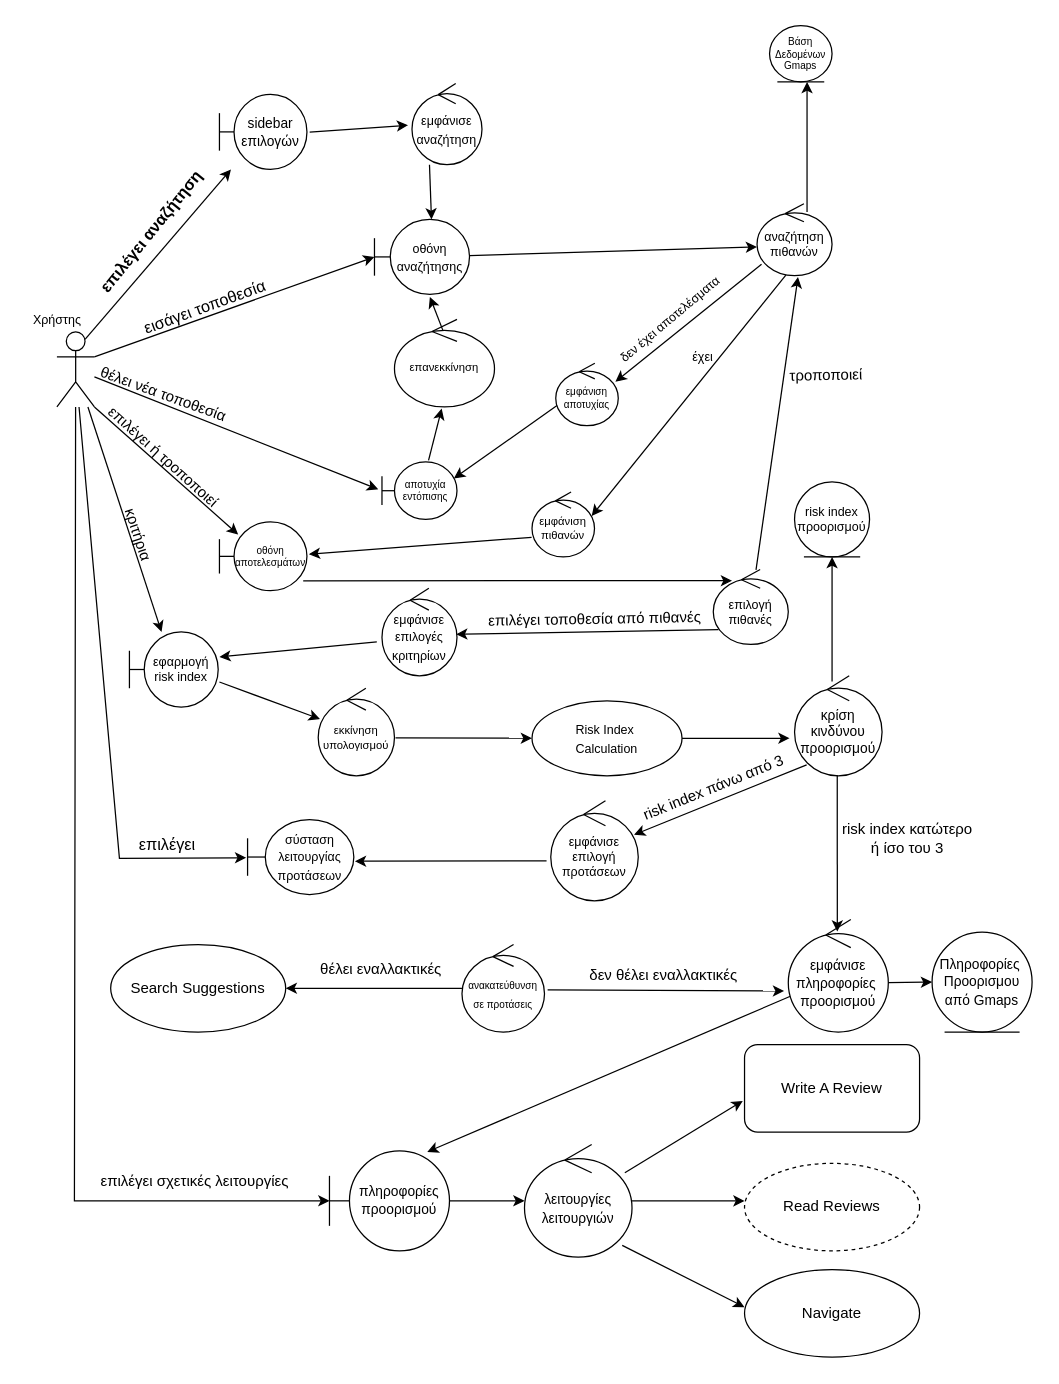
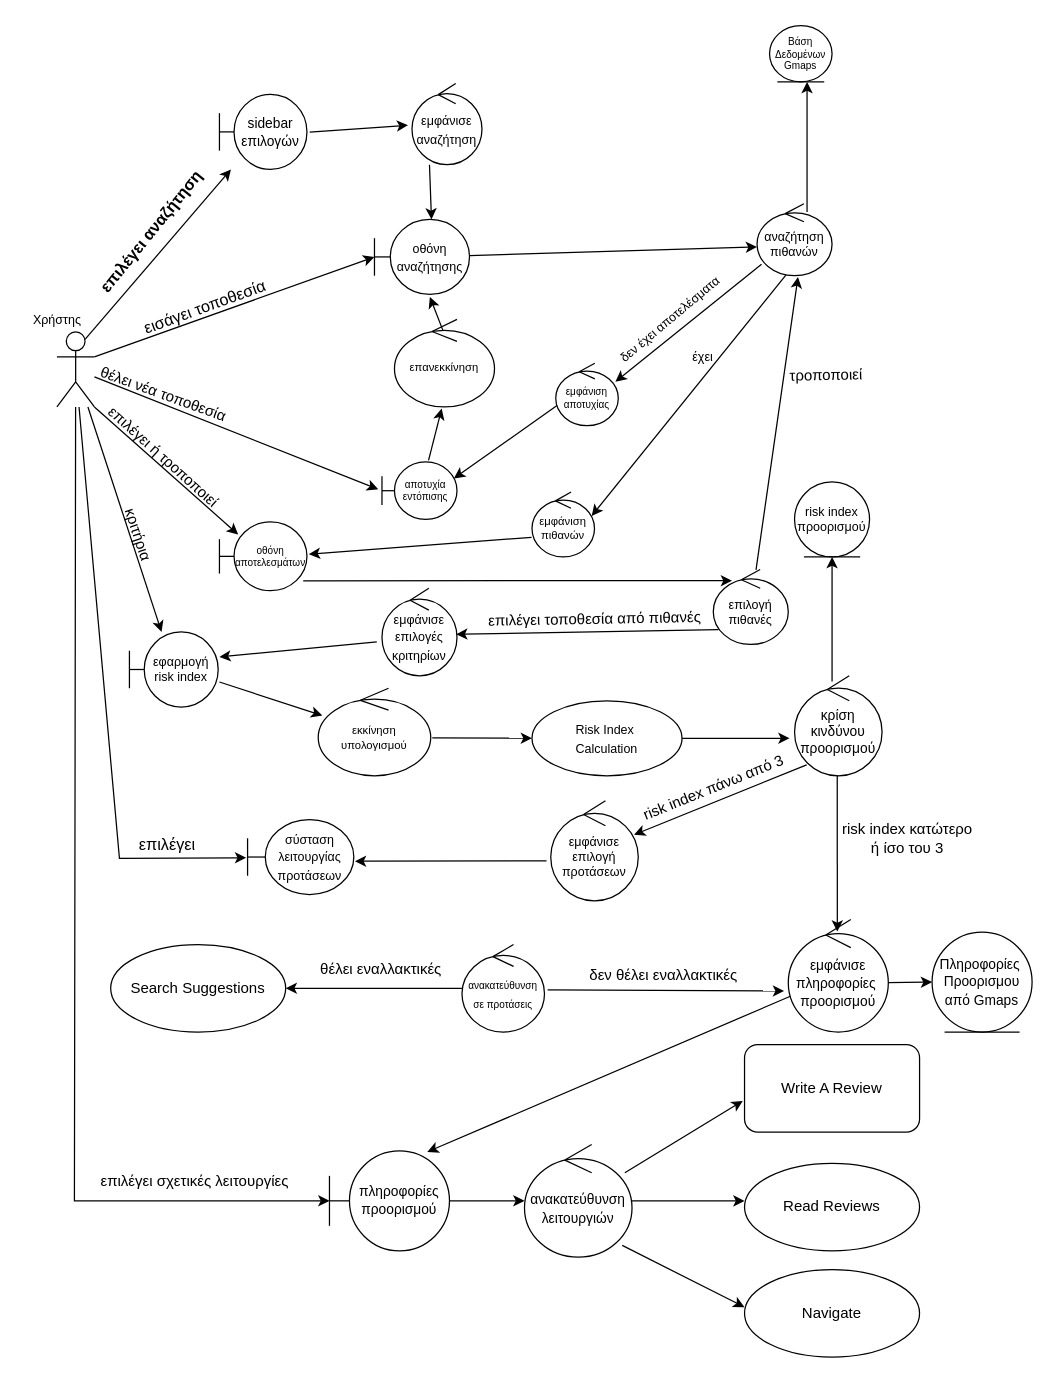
(356, 732) -> (374, 732)
(832, 1207) -> (832, 1207)
(578, 1208) -> (578, 1208)
